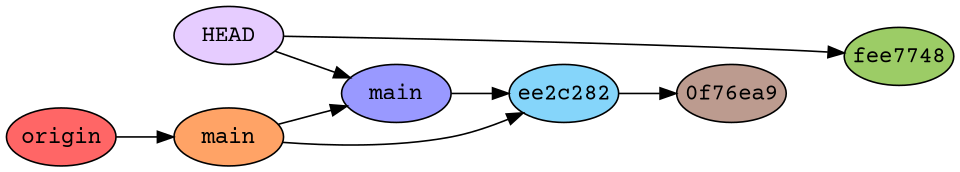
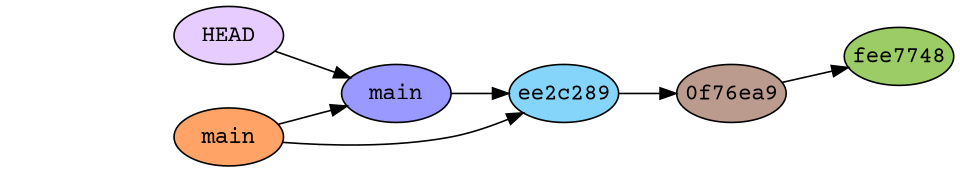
(556, 42) -> (807, 77)
(564, 93) -> (564, 93)
(61, 137) -> none
